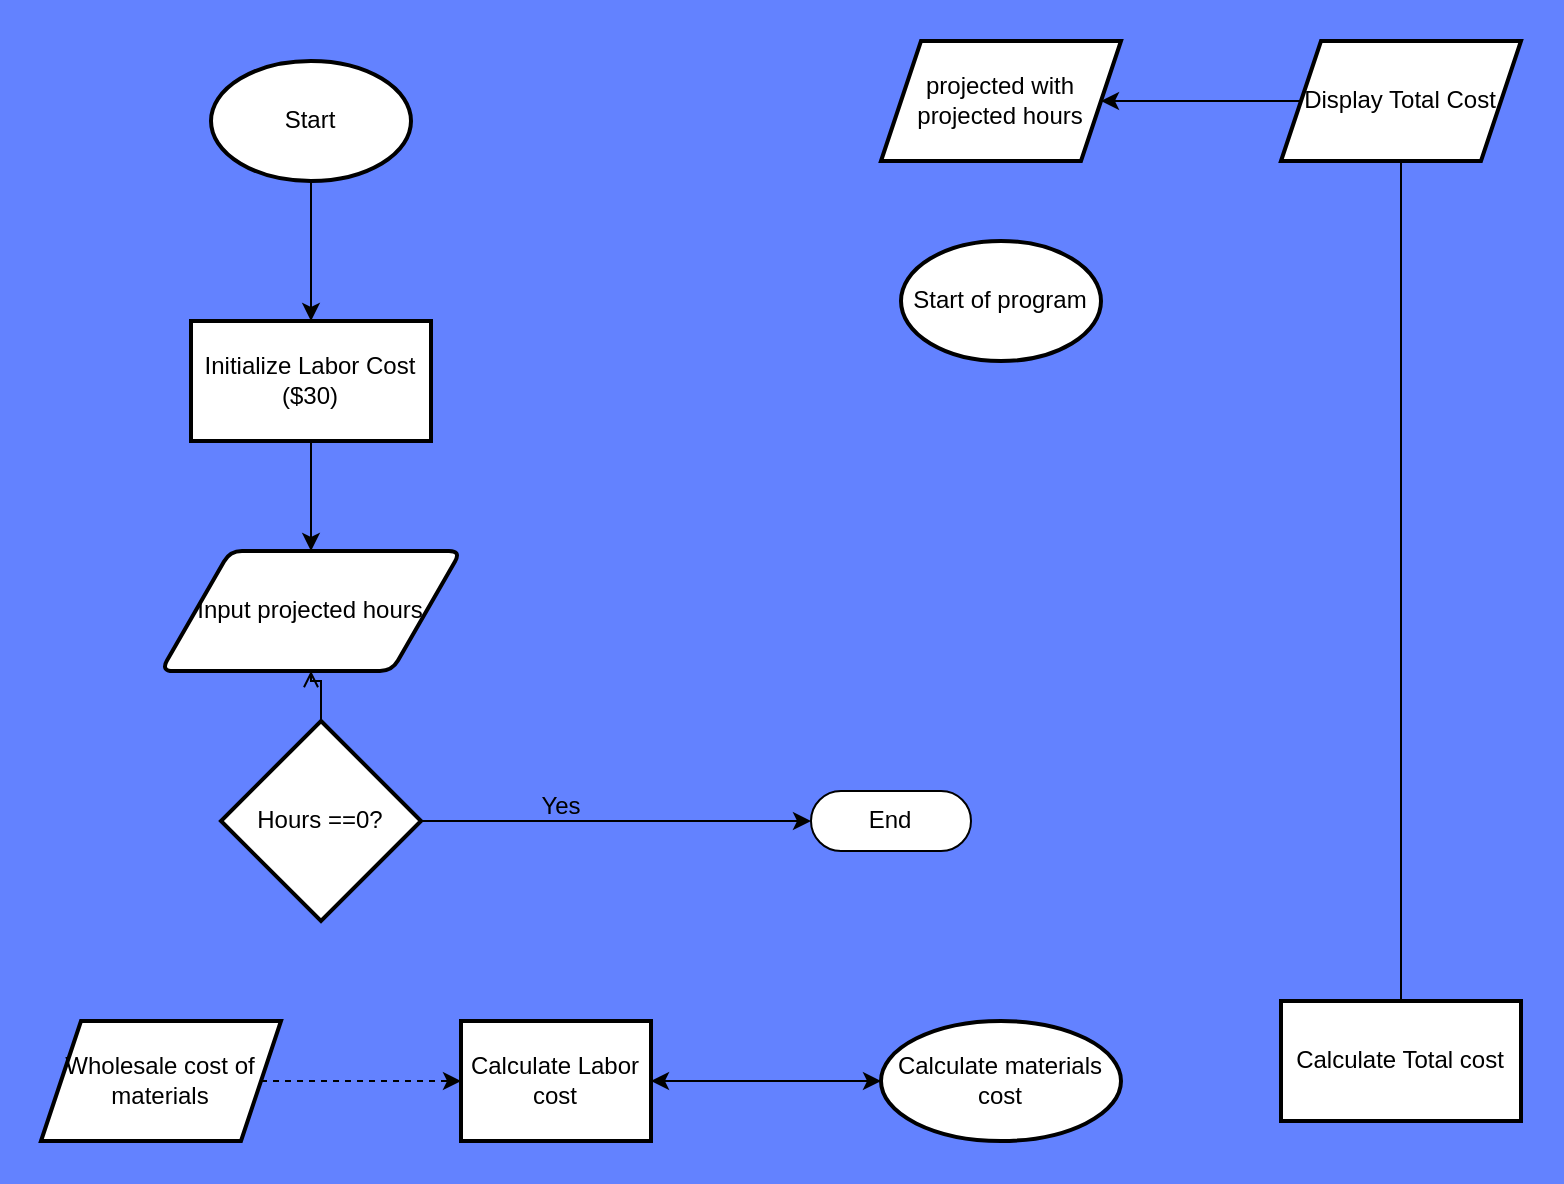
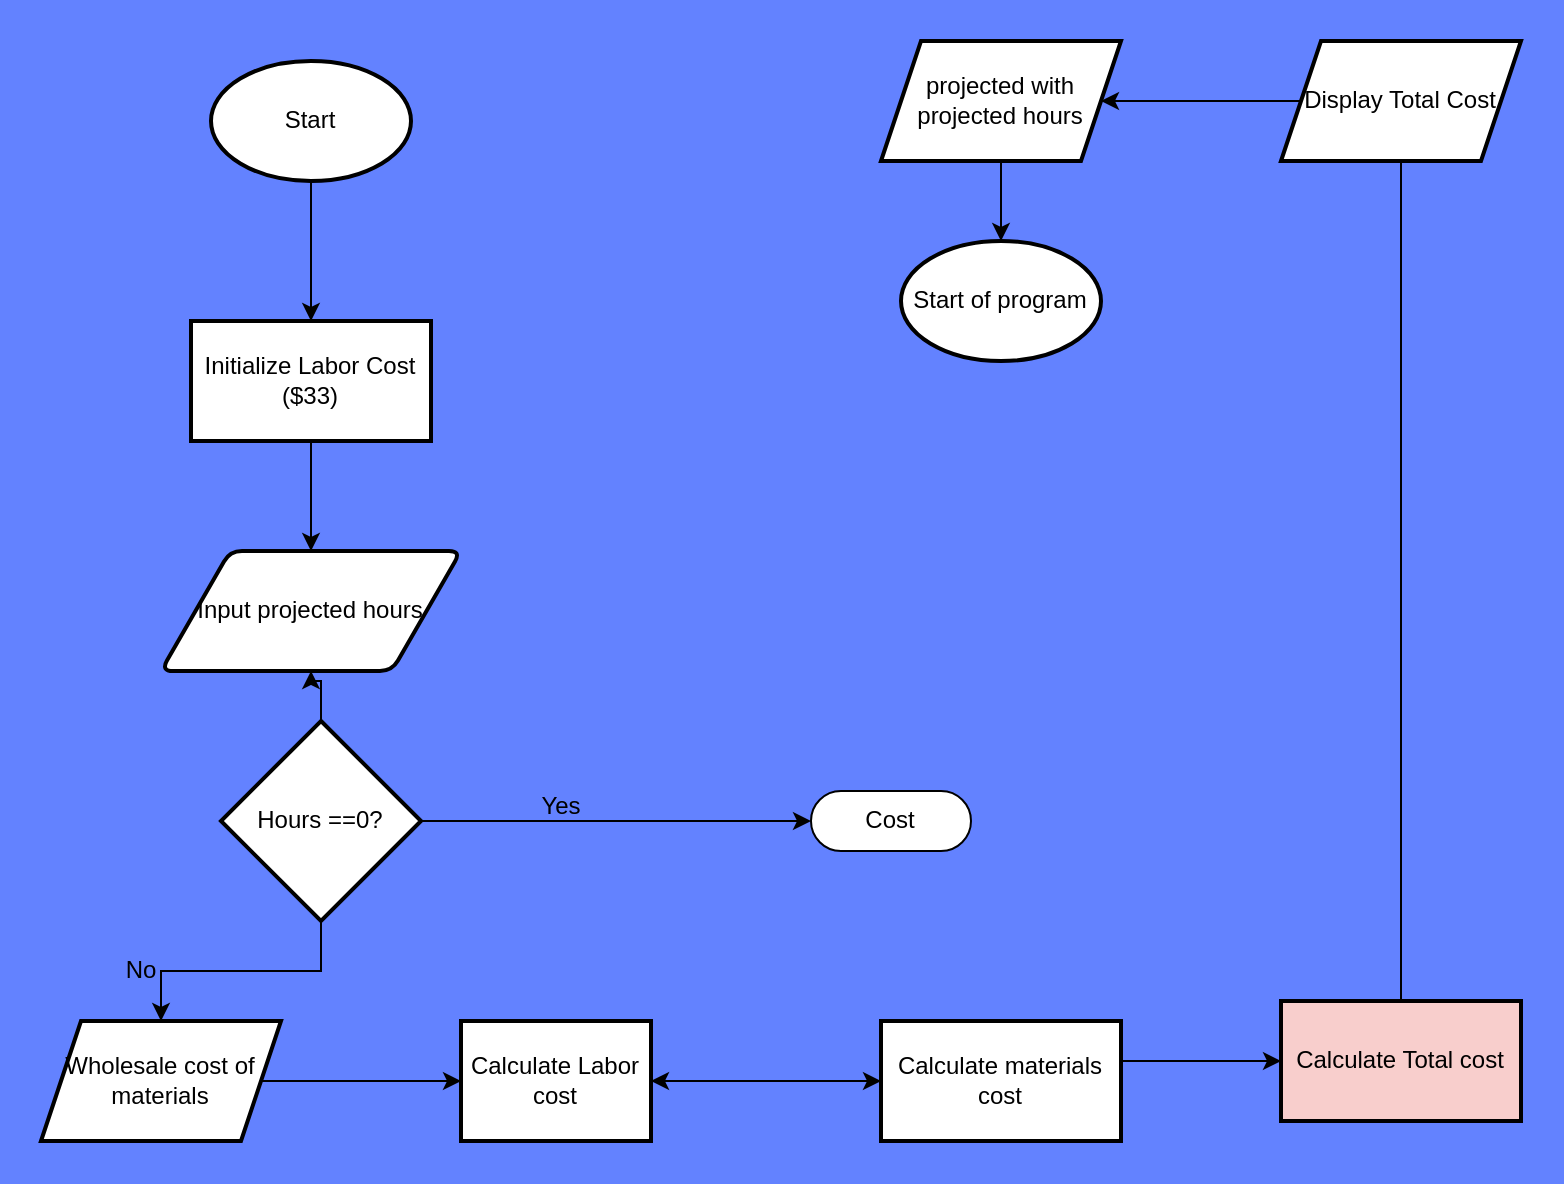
none -> (1001, 194)
(311, 381) -> (311, 381)
(312, 681) -> (313, 681)
(891, 821) -> (891, 821)
none -> (141, 971)
none -> (248, 971)
none -> (1188, 1061)
(1401, 1061) -> (1401, 1061)
(353, 1081) -> (353, 1081)
(1001, 1081) -> (1001, 1081)
